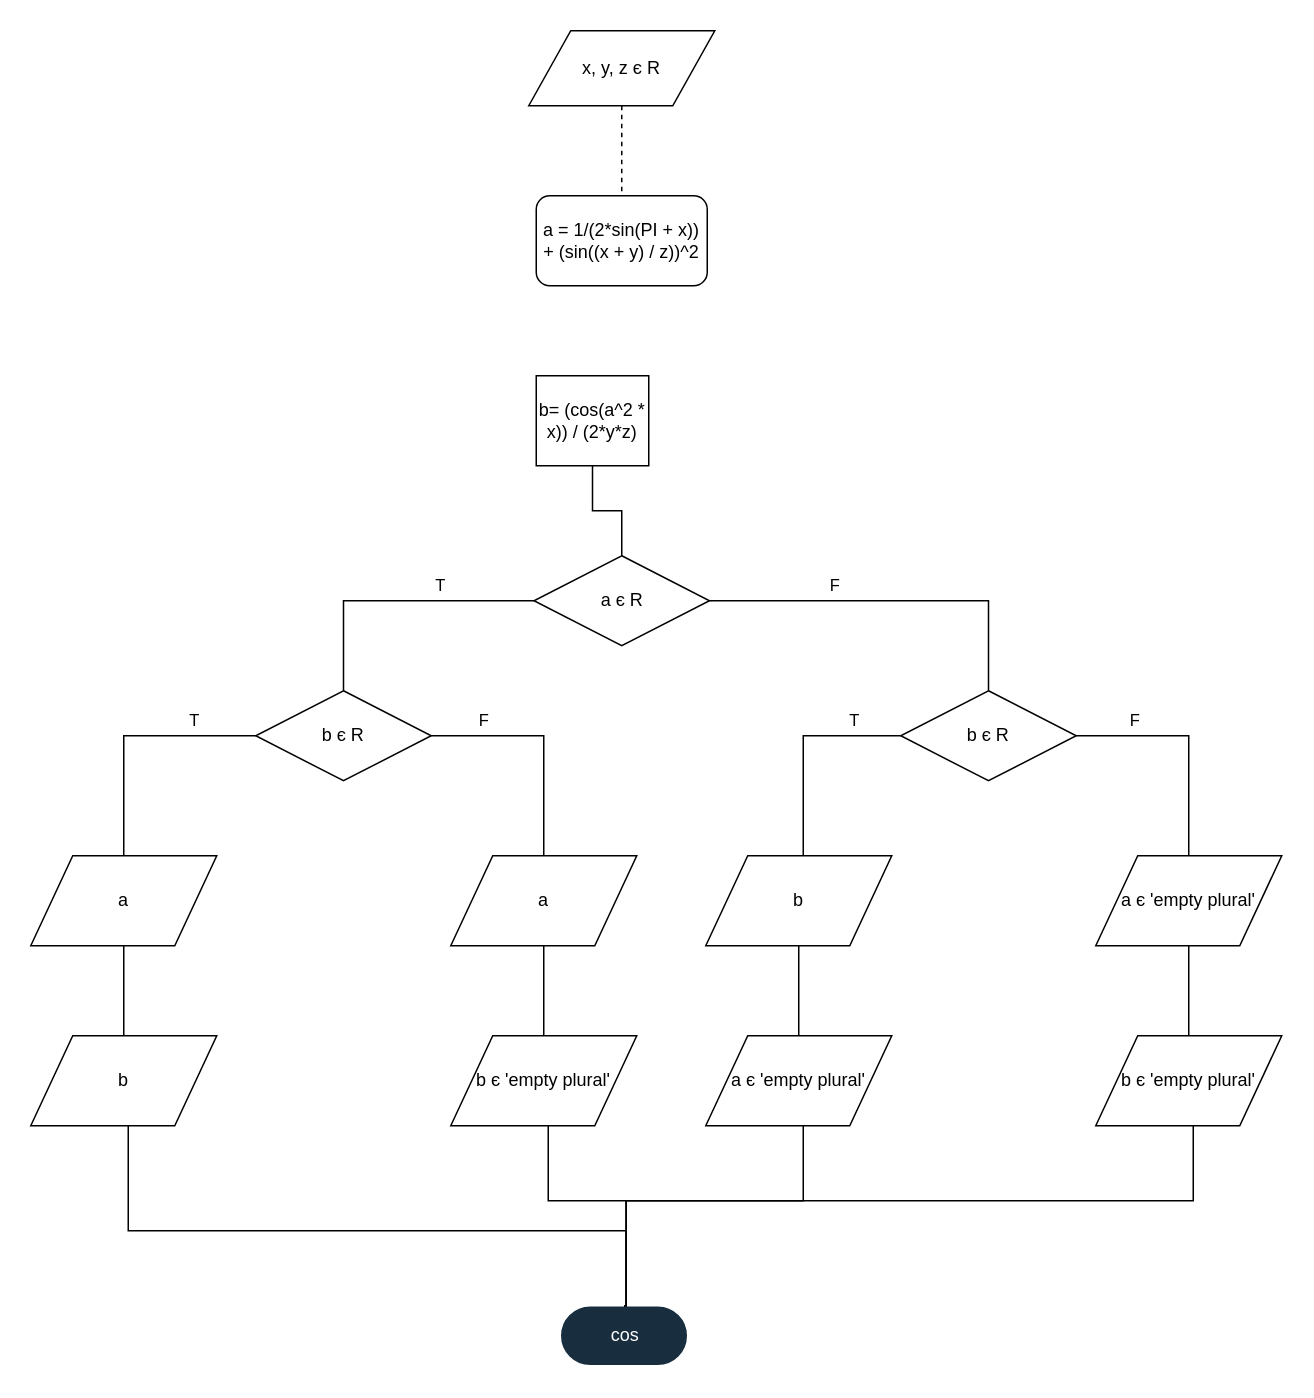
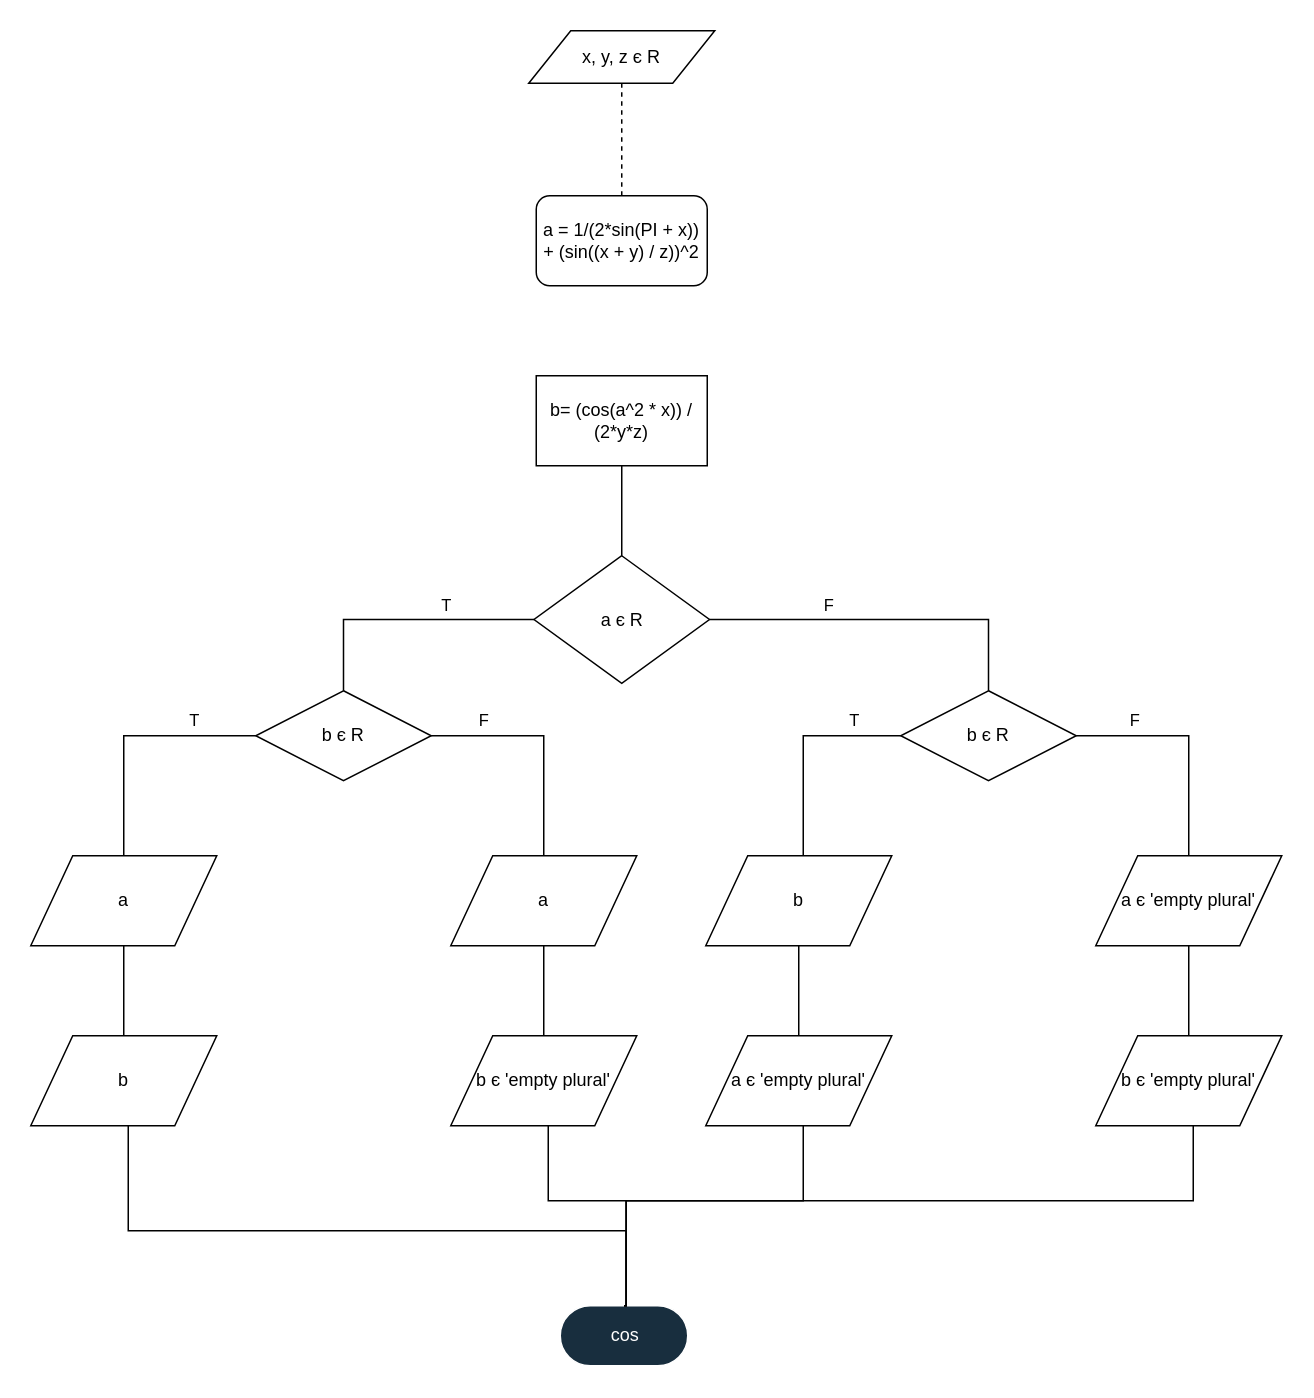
(622, 68) -> (622, 57)
(593, 421) -> (622, 421)
(622, 601) -> (622, 620)
